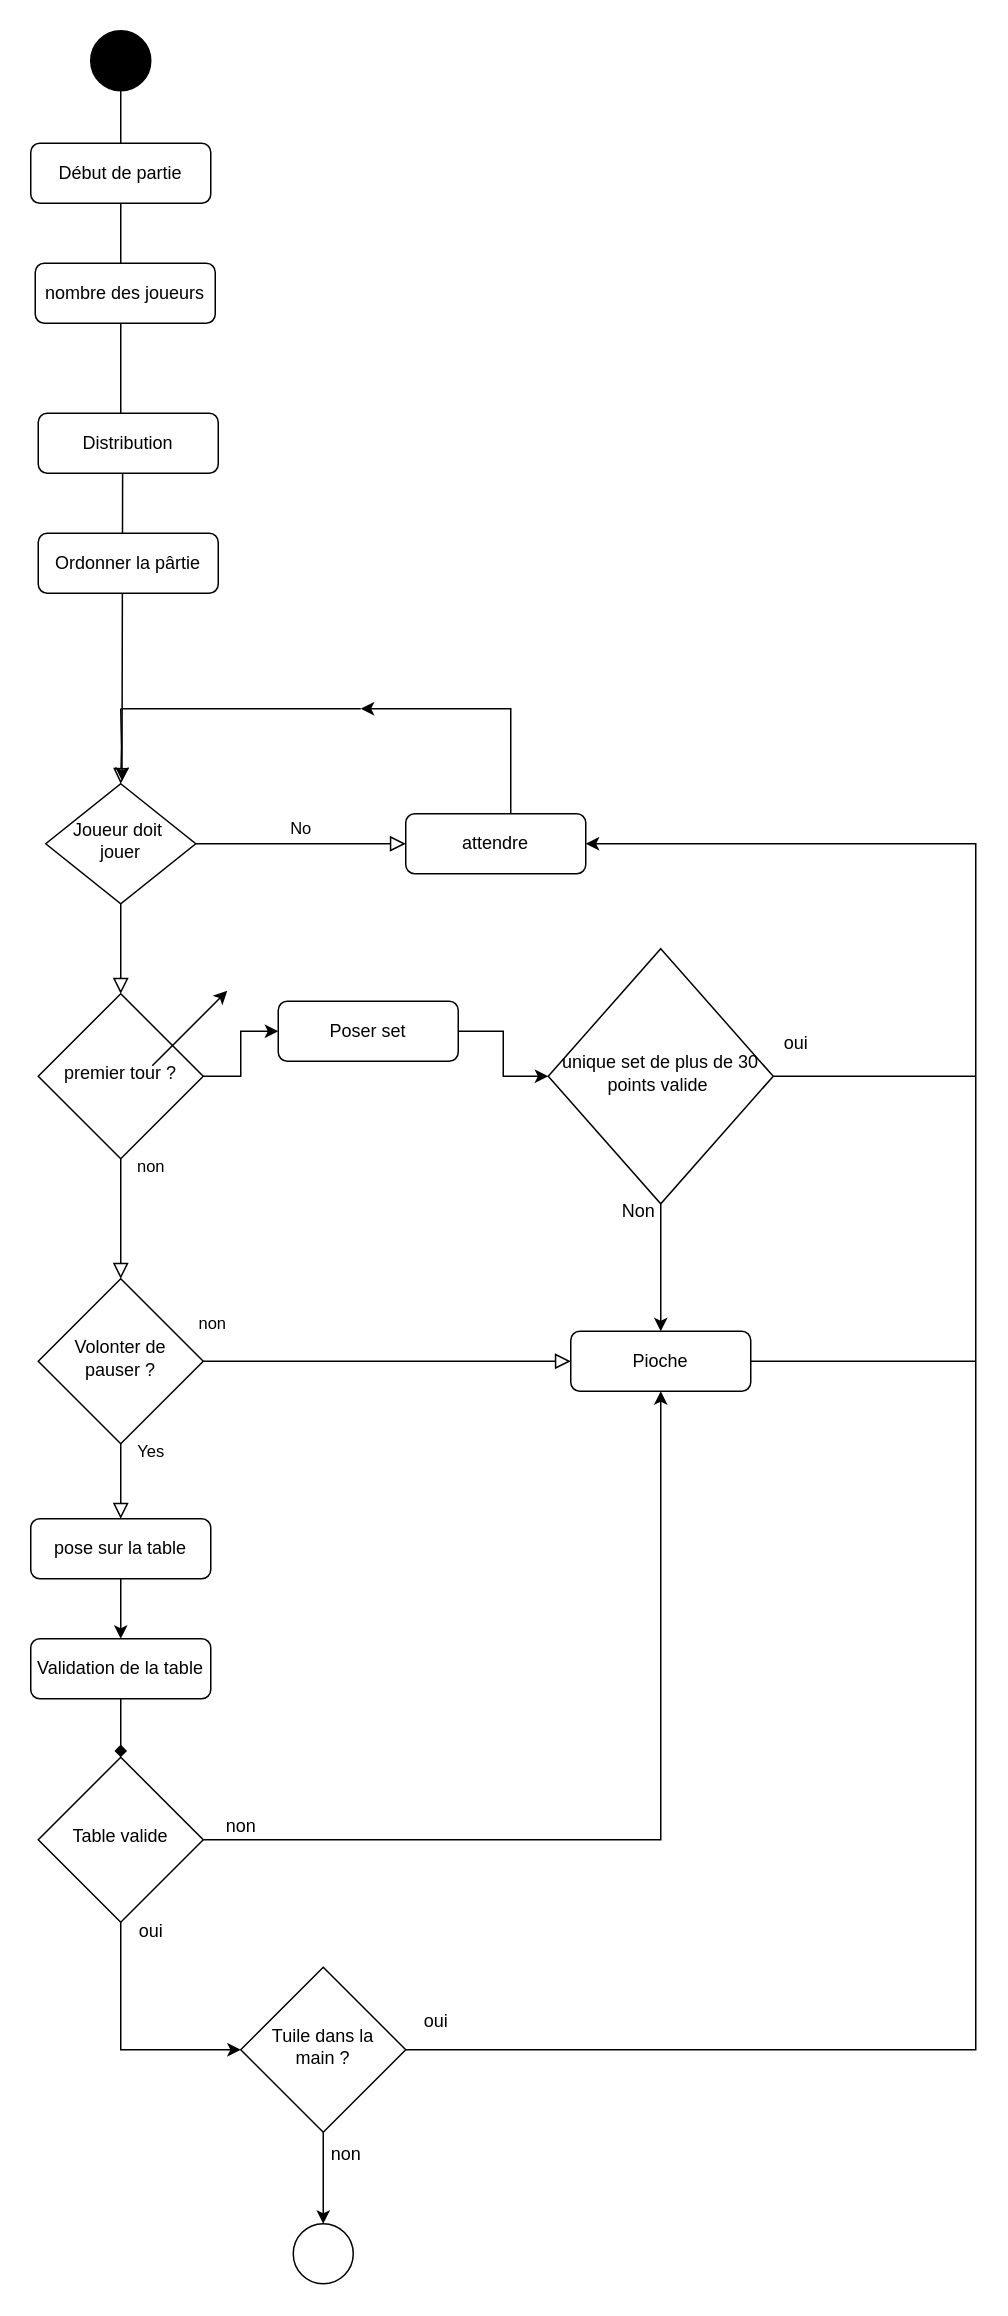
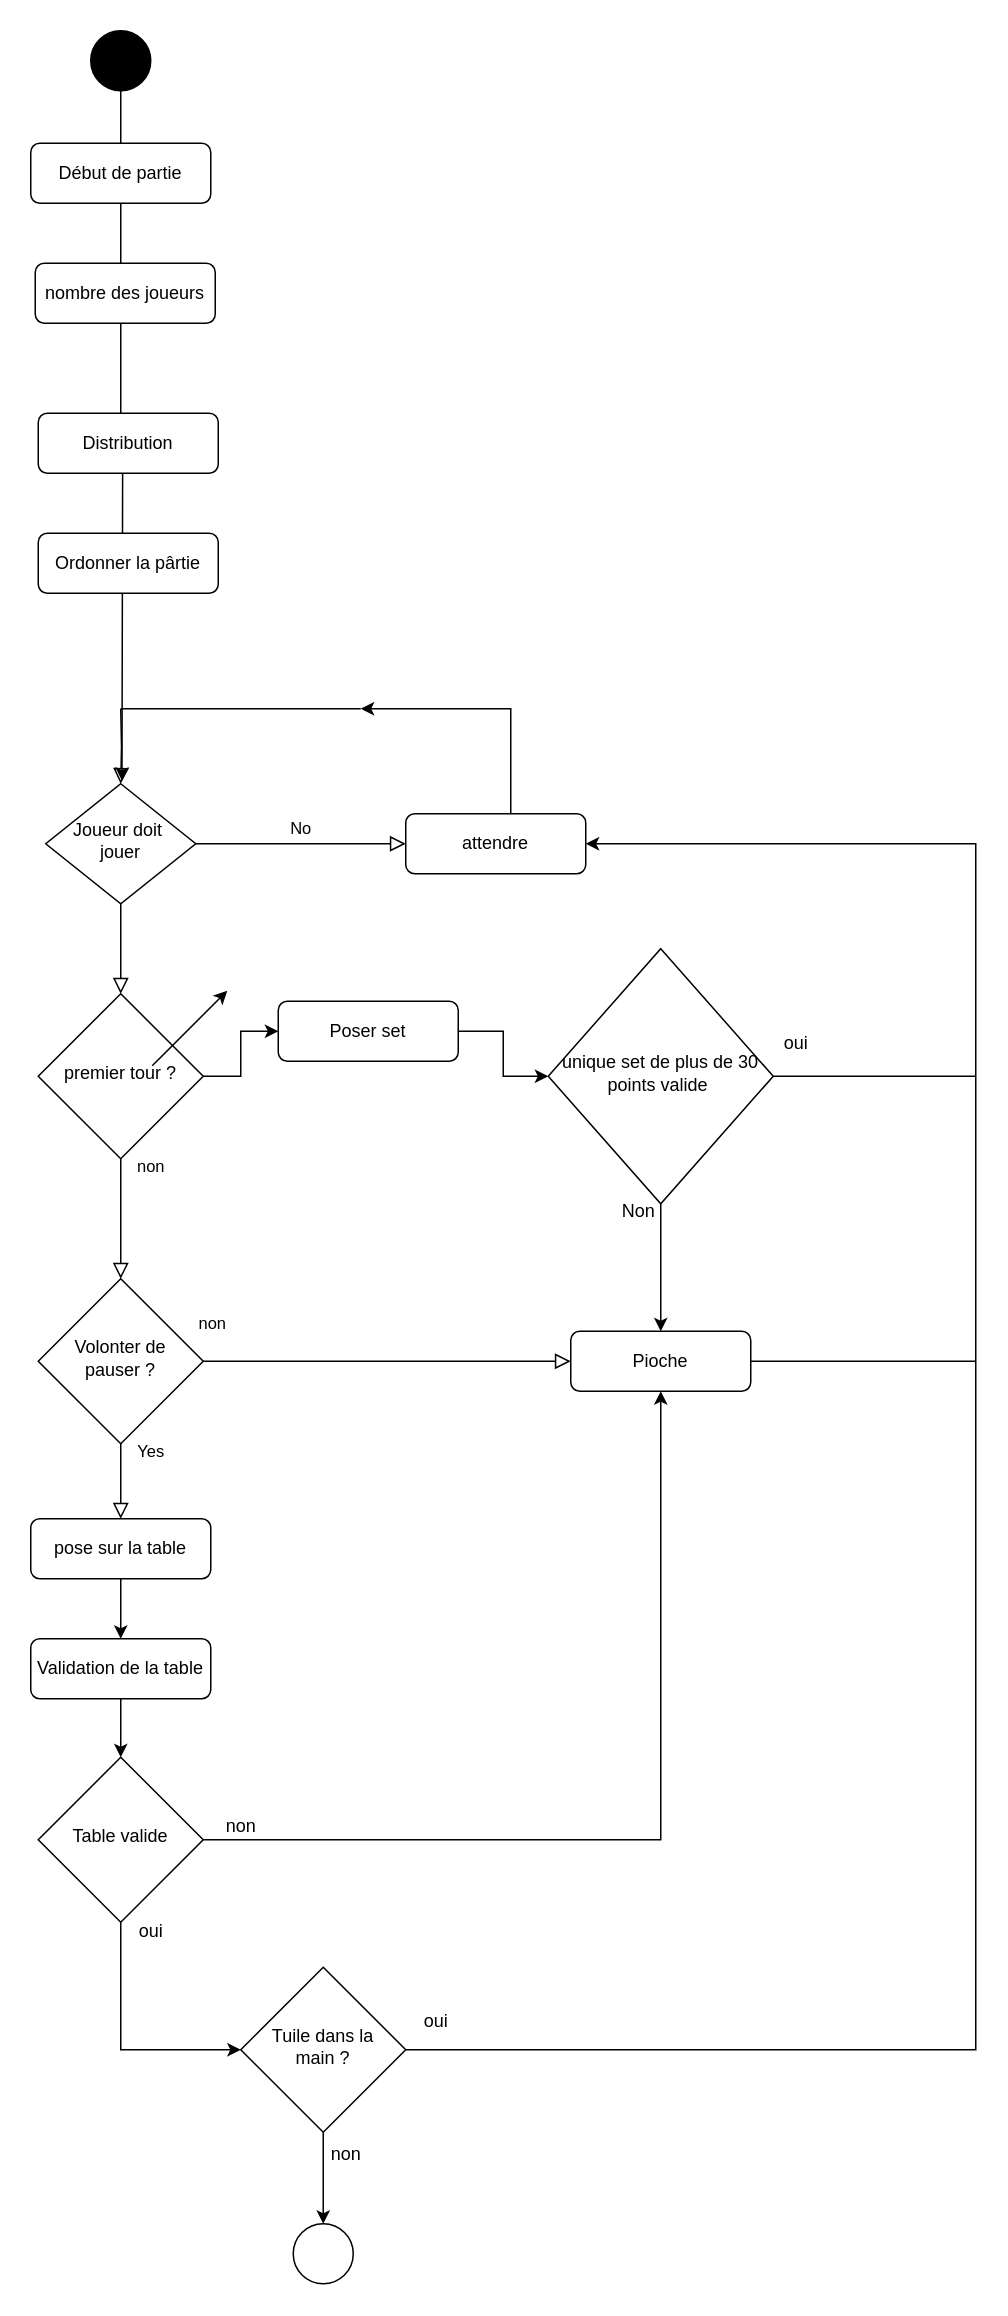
(121, 1745) -> (121, 1746)
